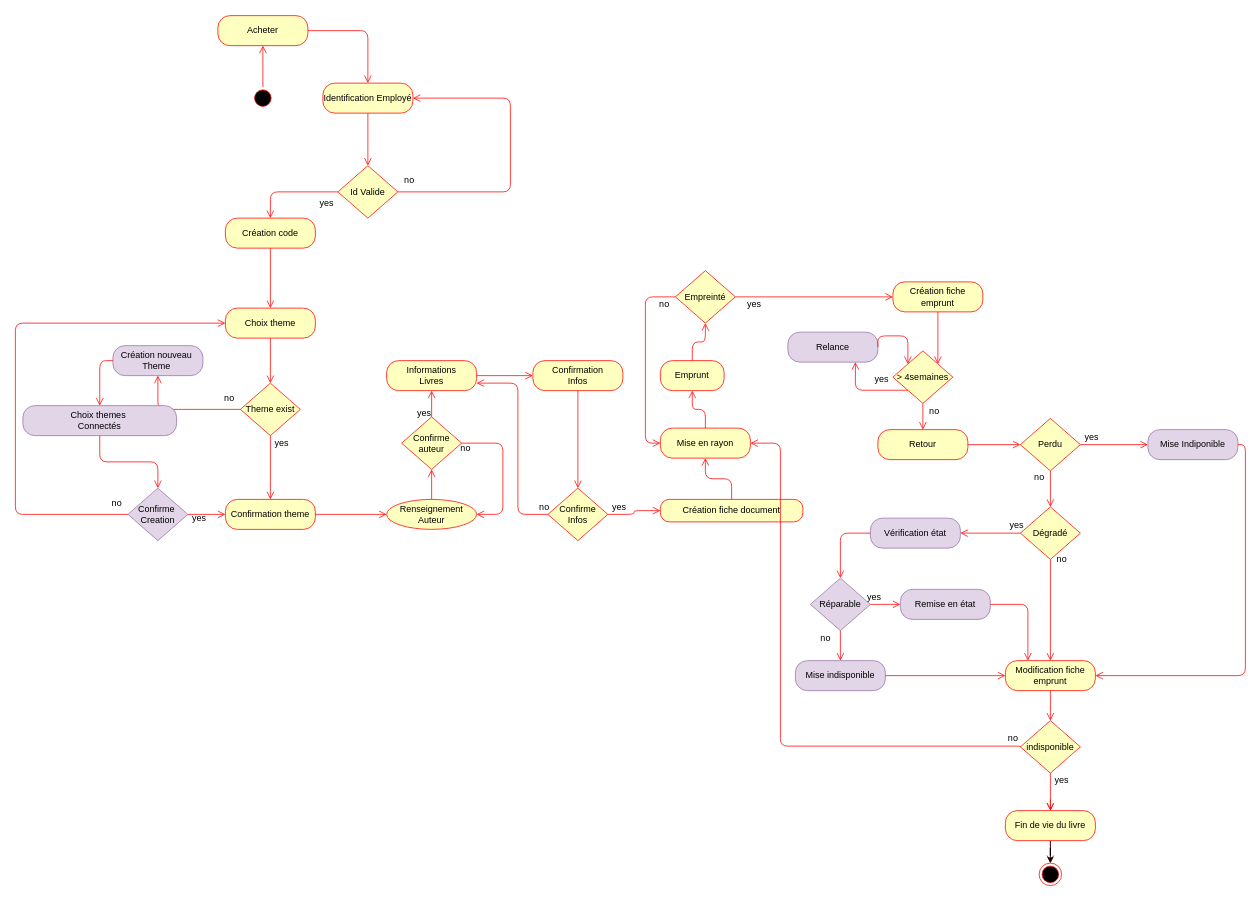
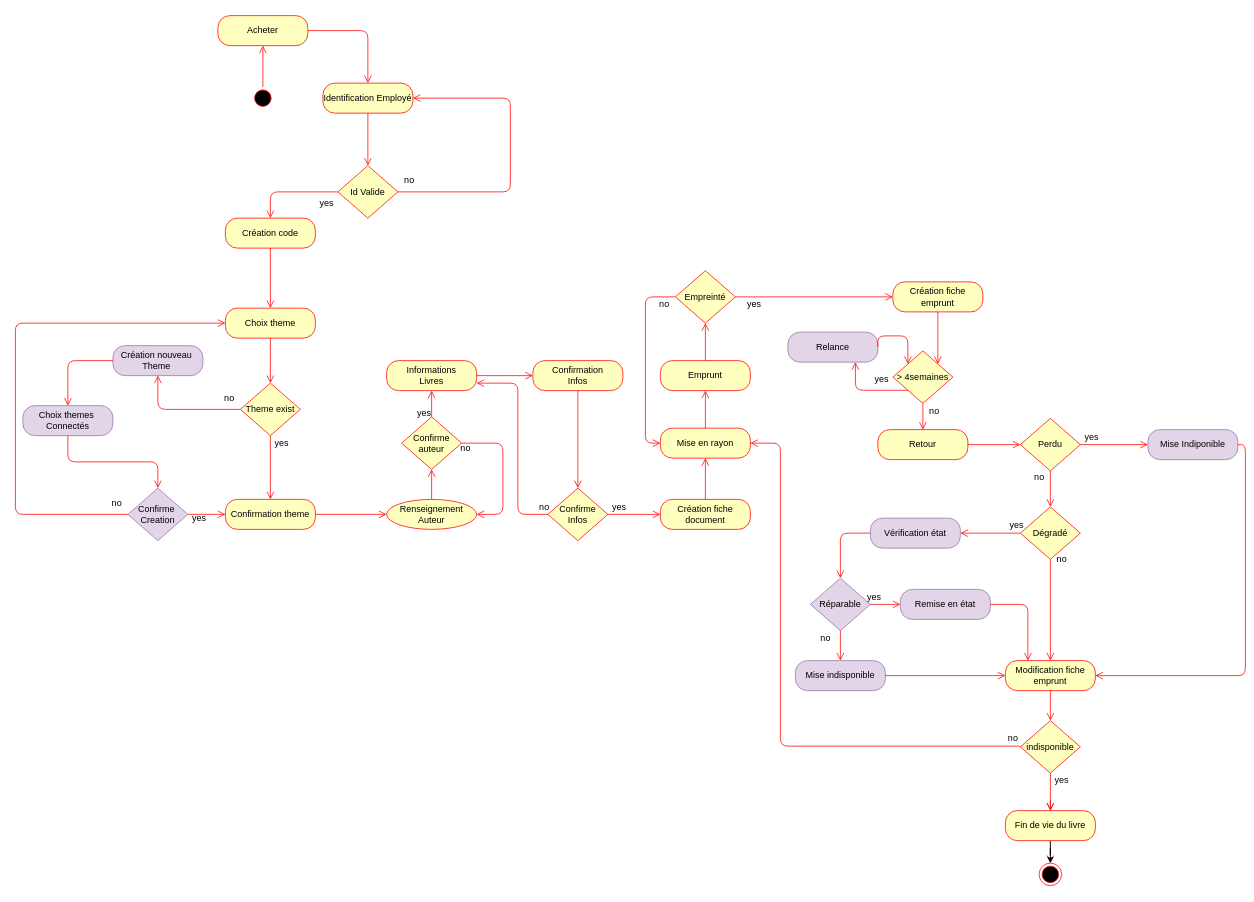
(692, 375) -> (705, 375)
(100, 420) -> (68, 420)
(732, 510) -> (705, 514)
